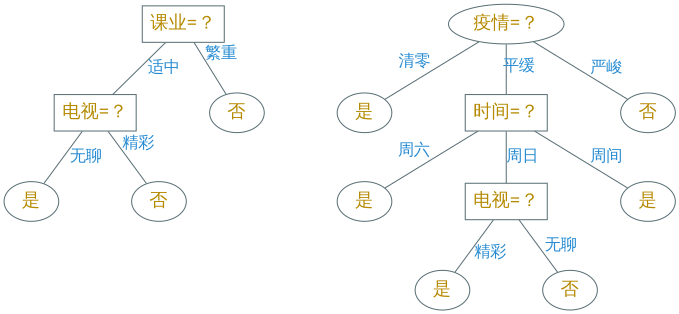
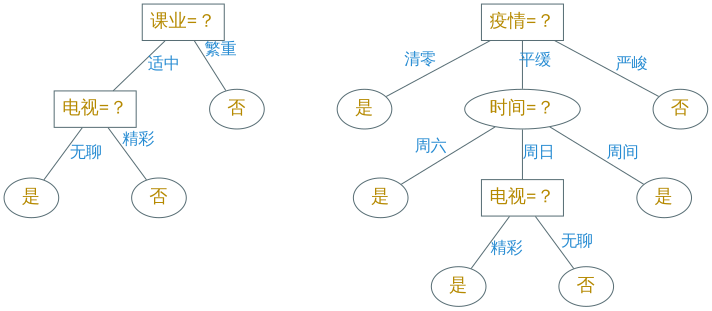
(506, 24) -> (522, 22)
(506, 113) -> (522, 109)
